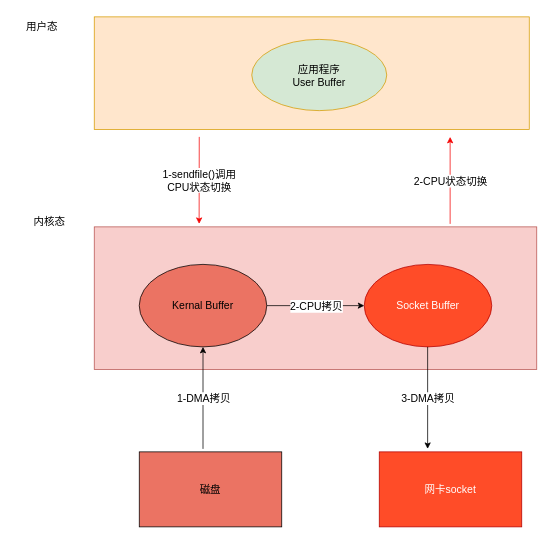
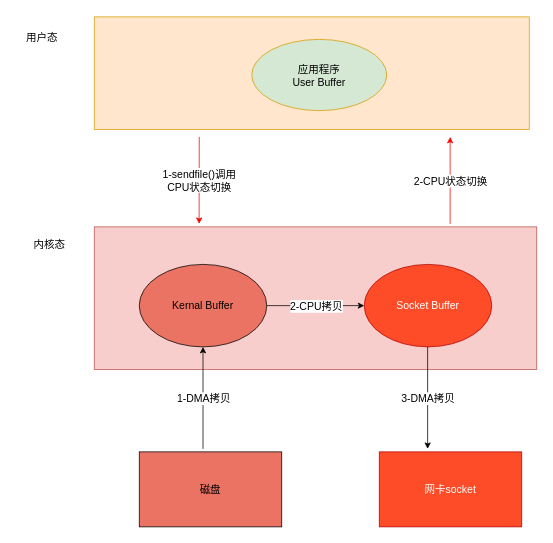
(42, 27) -> (42, 38)
(49, 222) -> (49, 244)
